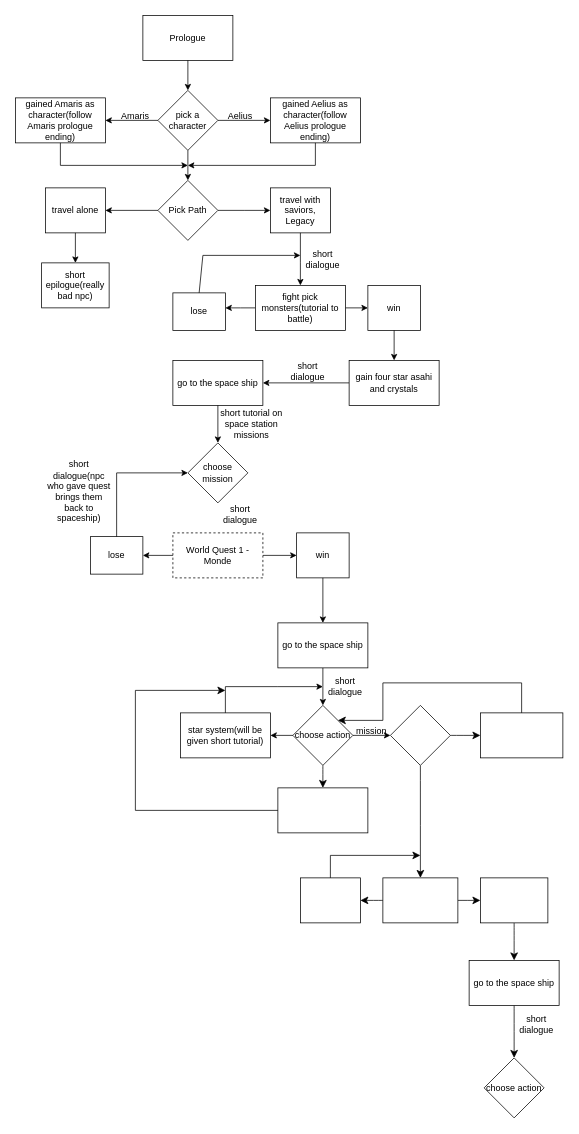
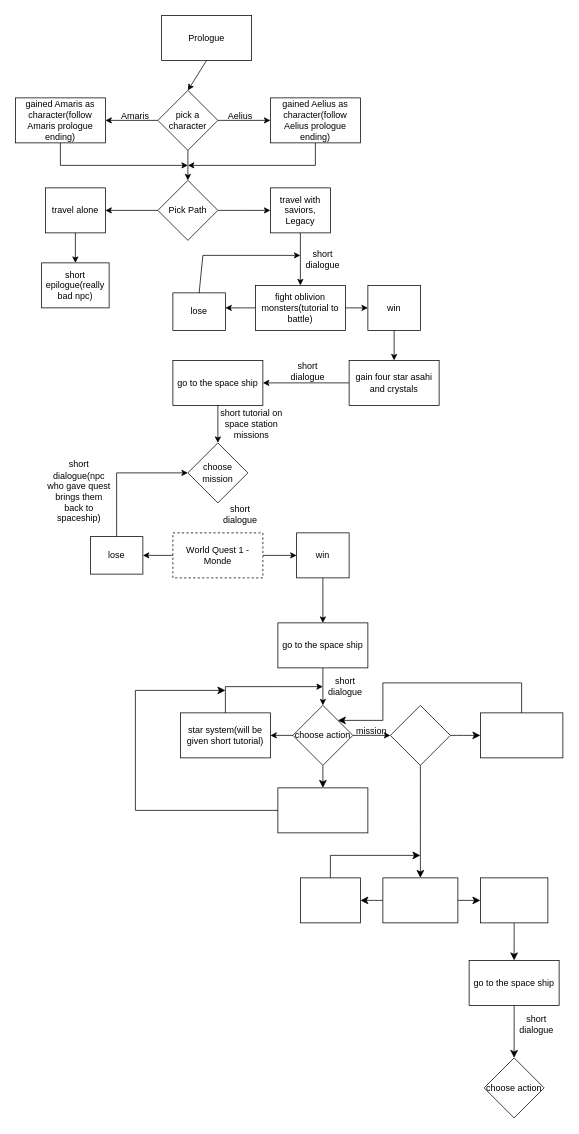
(188, 38) -> (207, 38)
(300, 308) -> (300, 308)
